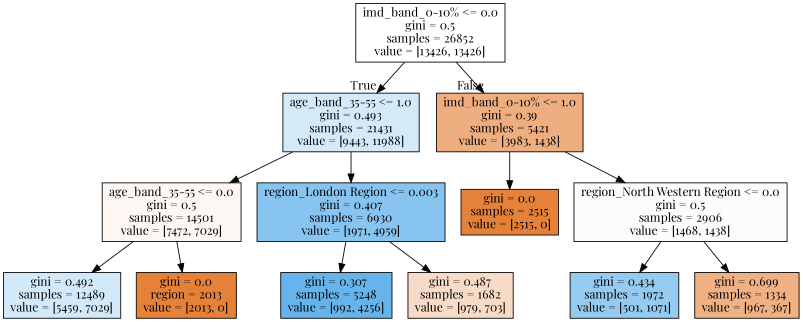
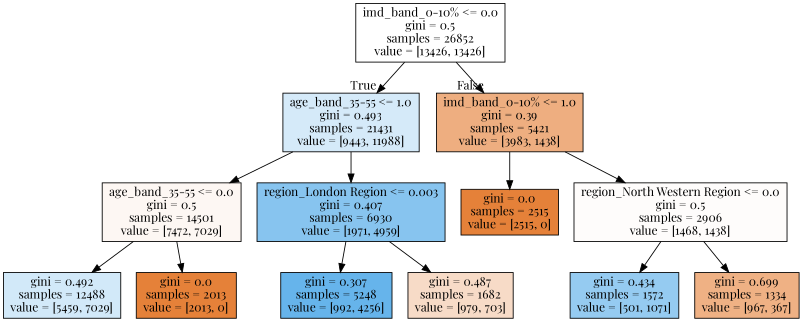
(62, 295) -> (62, 295)
(186, 295) -> (186, 295)
(624, 295) -> (624, 295)
